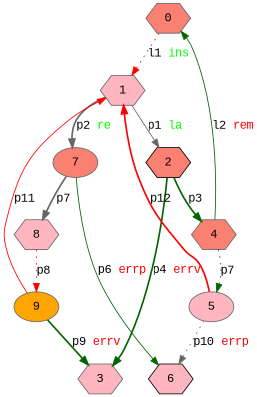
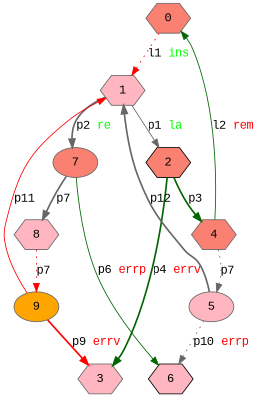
(154, 210) -> (154, 210)
(221, 267) -> (221, 267)
(43, 271) -> (43, 271)
(65, 339) -> (65, 339)
